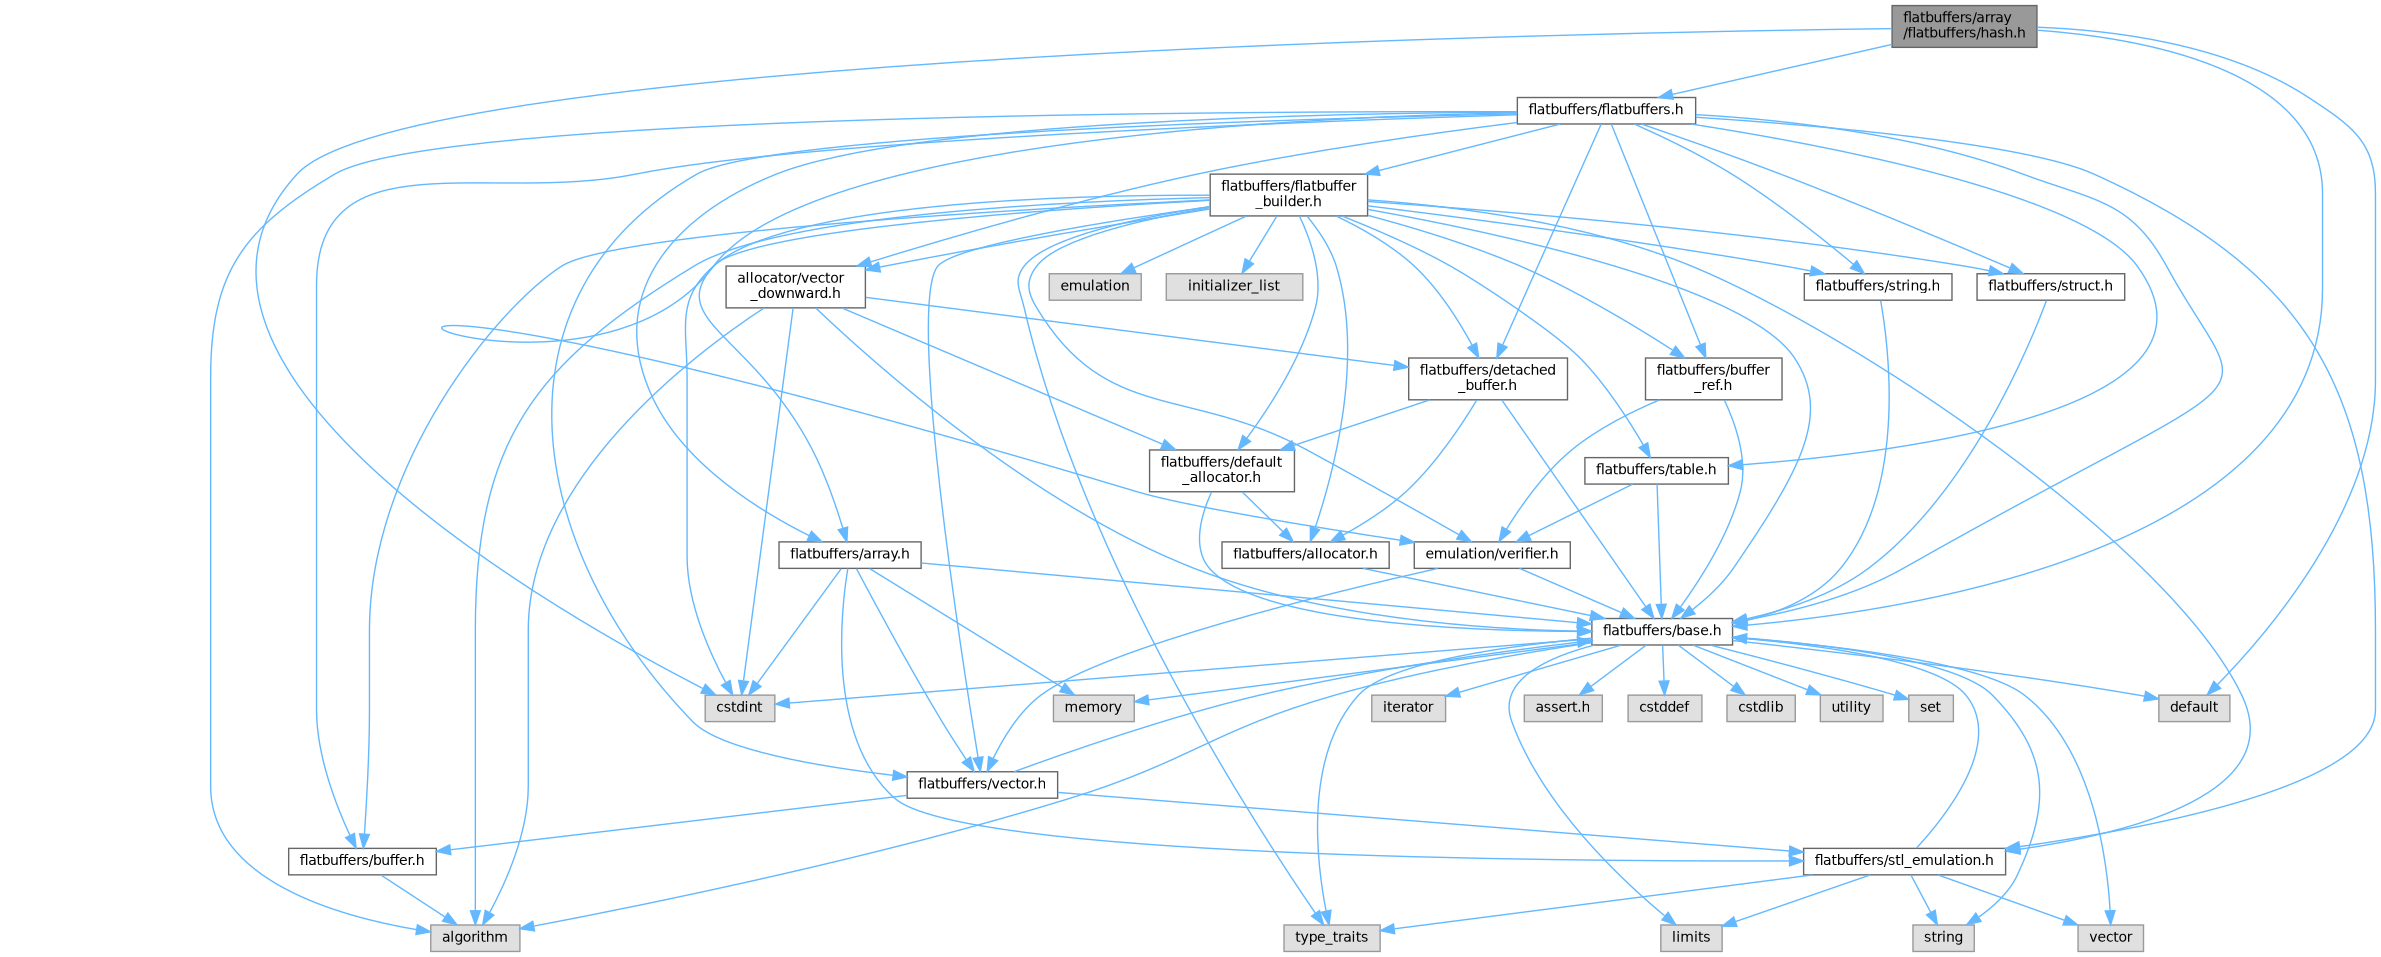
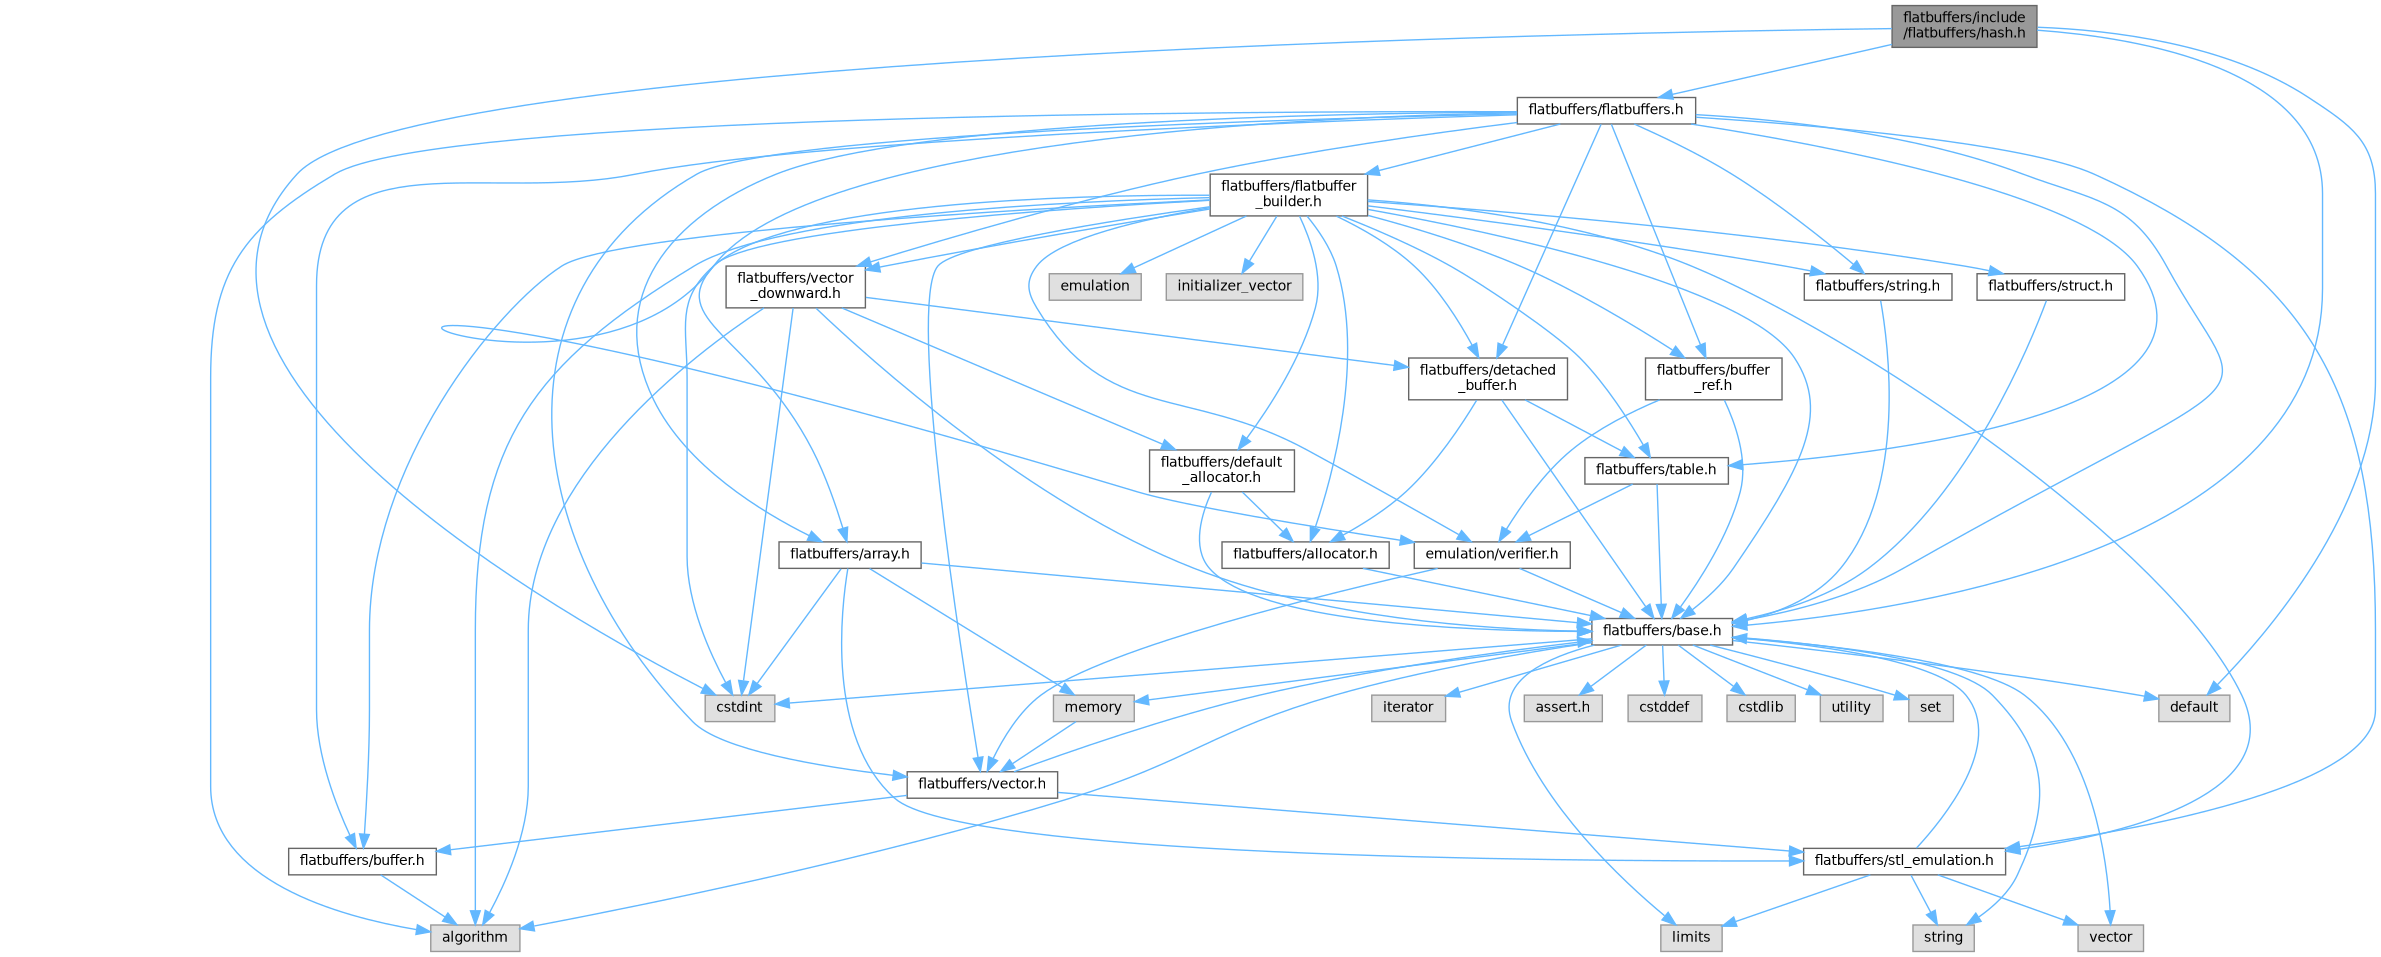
(1964, 26) -> (1964, 26)
(1827, 192) -> none
(796, 287) -> (796, 287)
(1235, 287) -> (1235, 287)
(1362, 423) -> (1573, 425)
(909, 665) -> (1044, 743)
(1332, 938) -> none
